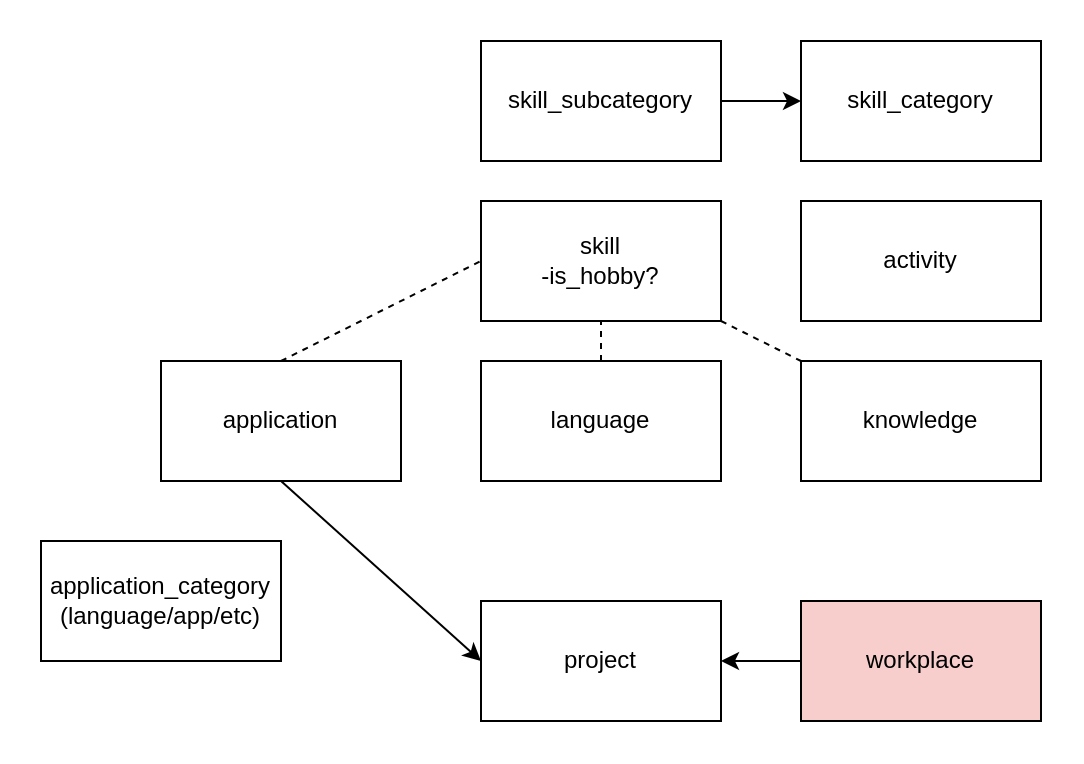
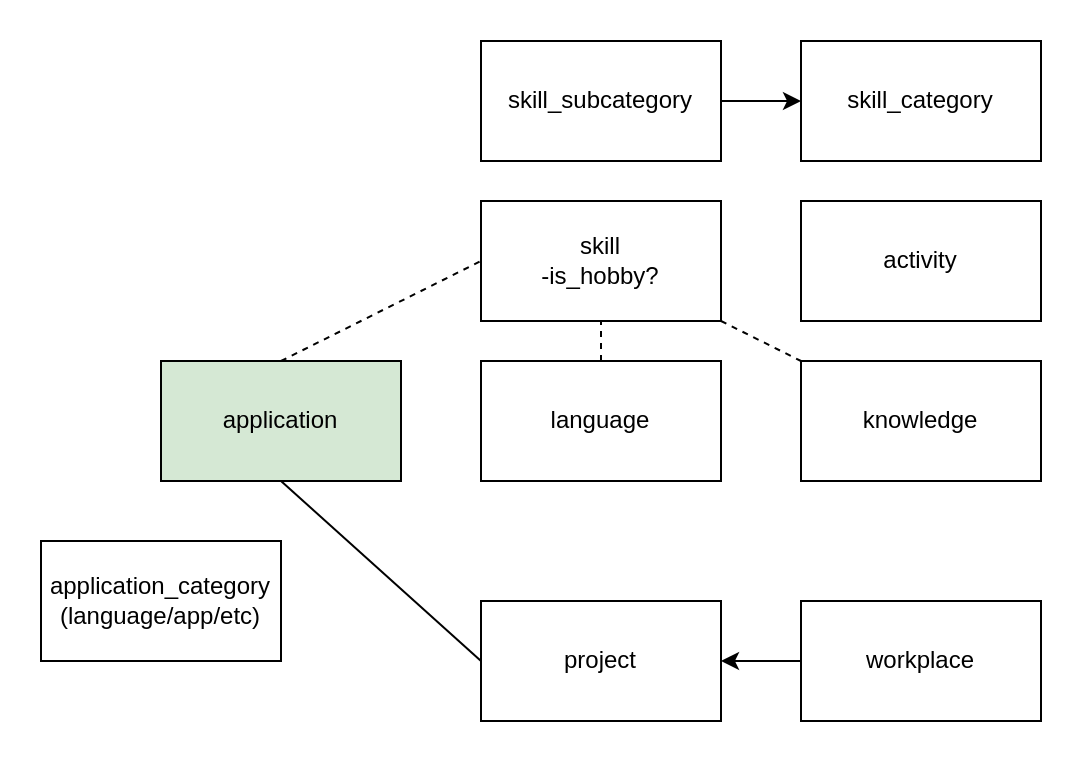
(281, 421) -> (281, 421)
(470, 651) -> (474, 654)
(921, 661) -> (921, 661)
